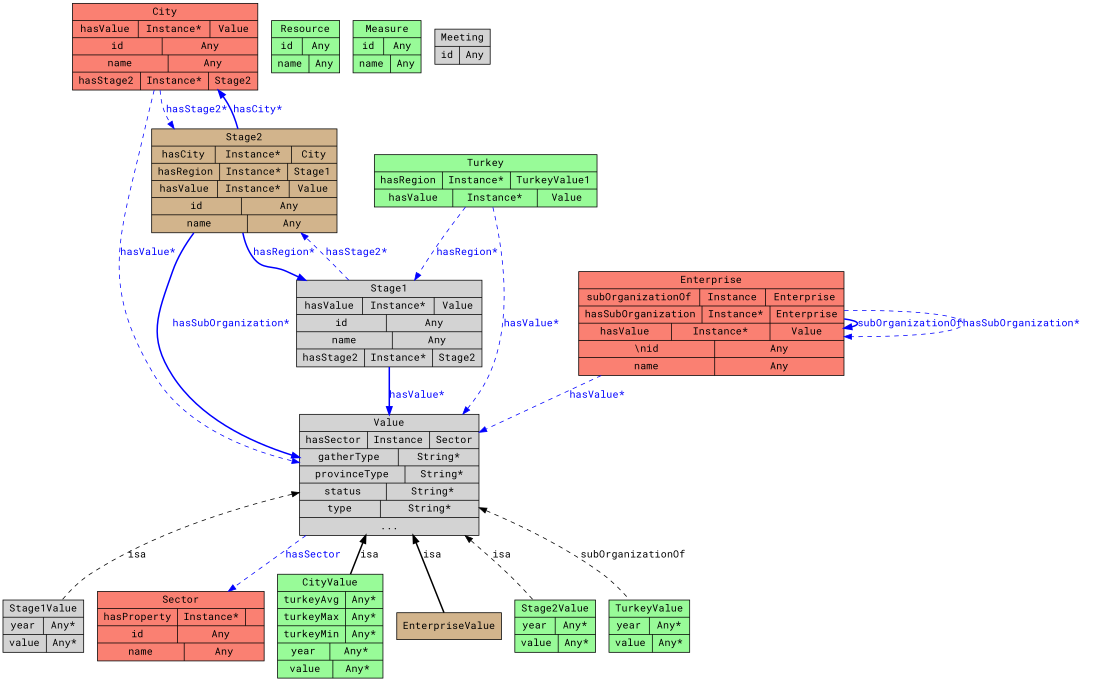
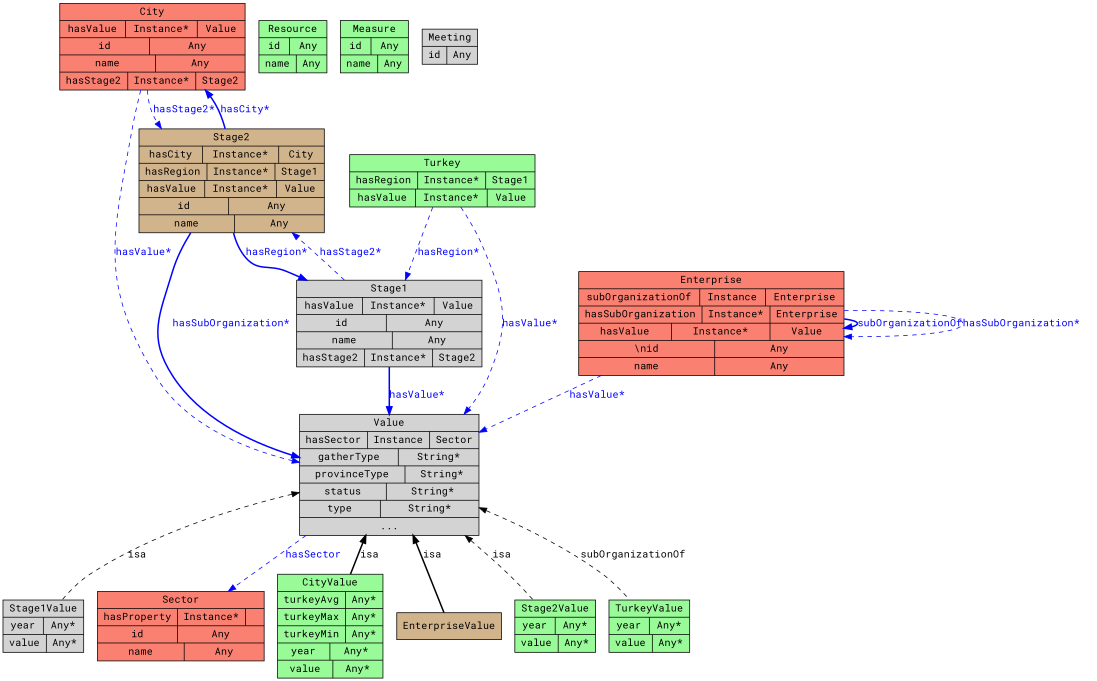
(554, 180) -> (510, 180)
